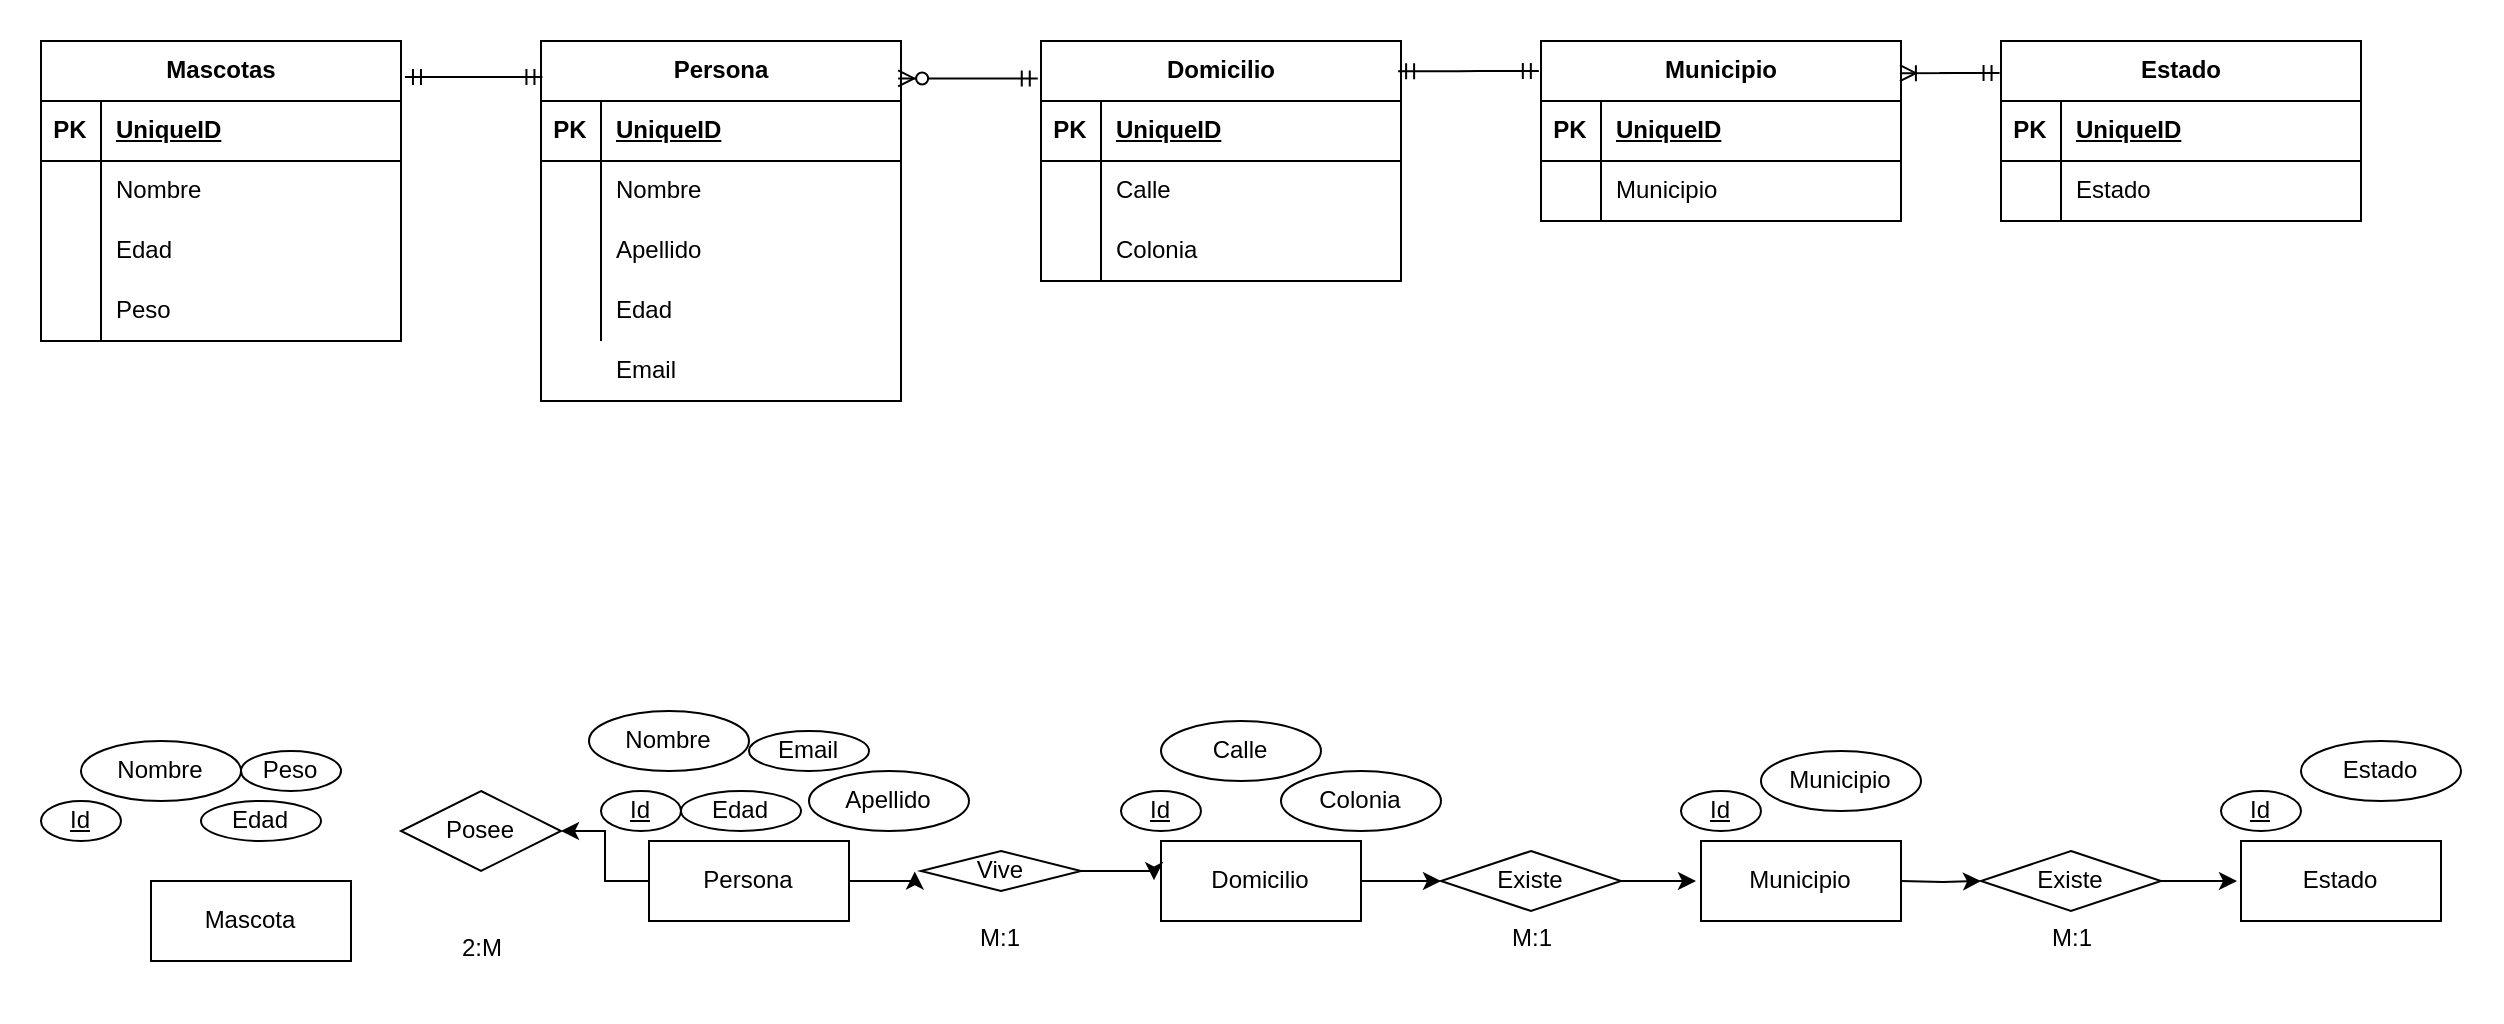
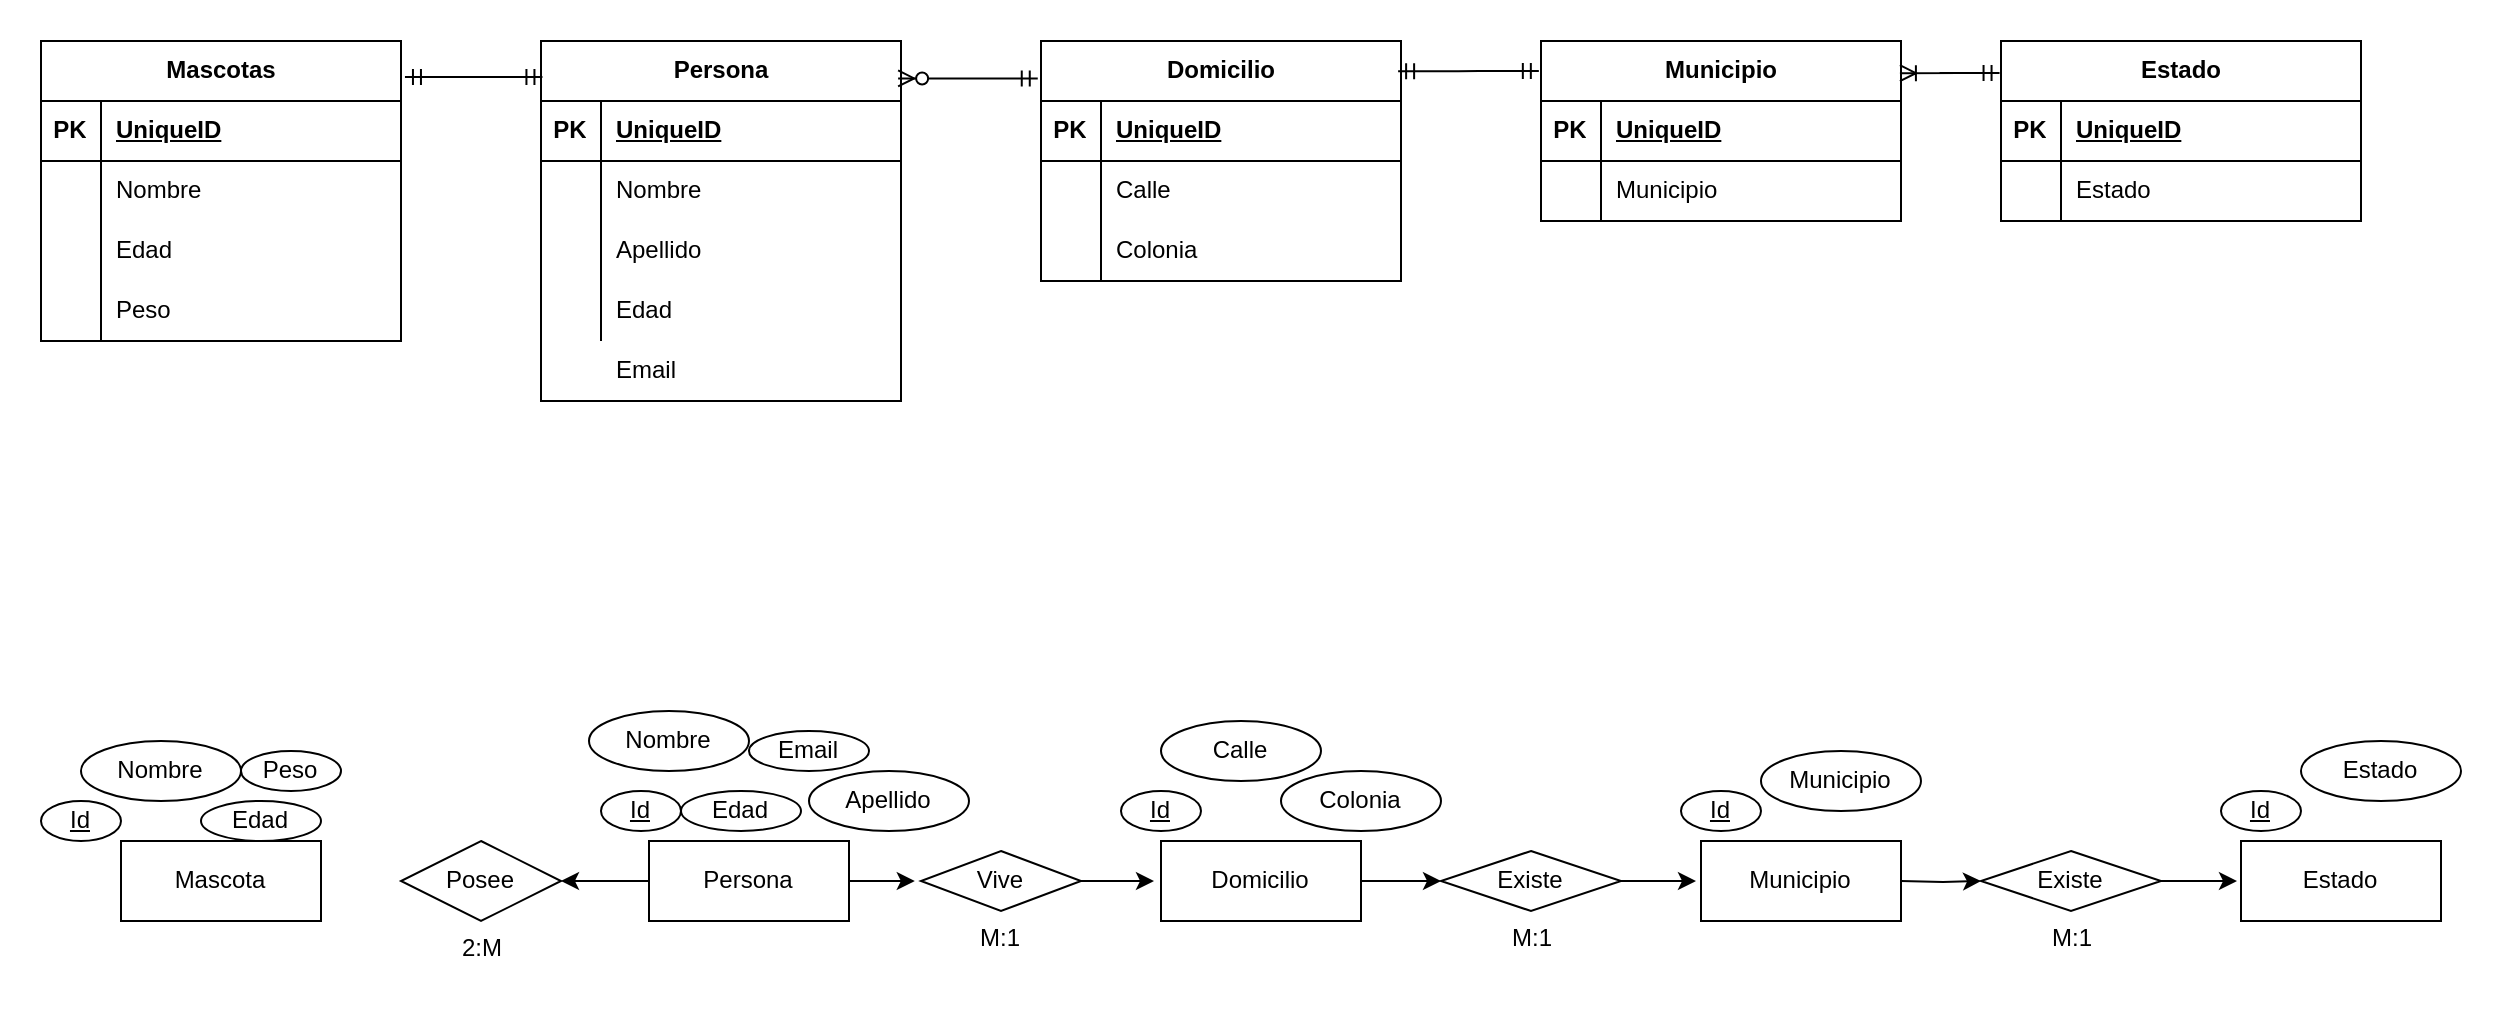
(481, 831) -> (481, 881)
(1001, 871) -> (1001, 881)
(251, 921) -> (221, 881)
